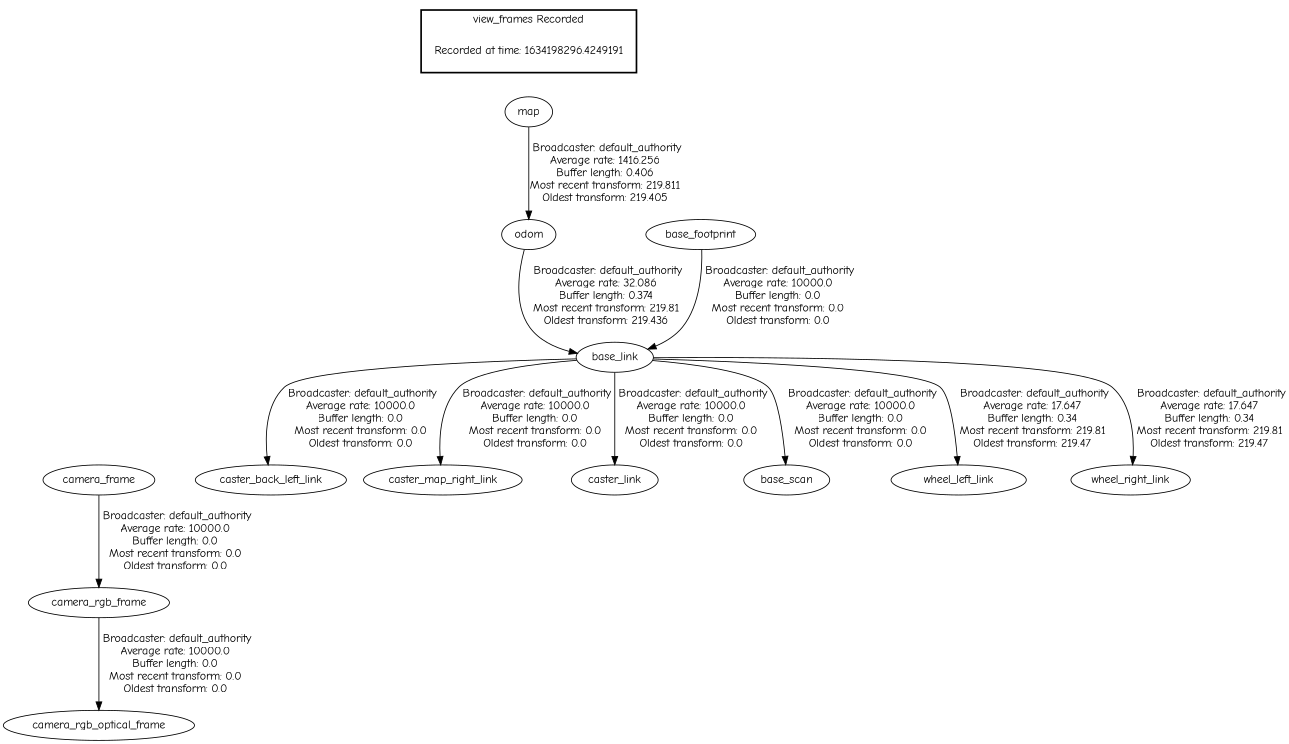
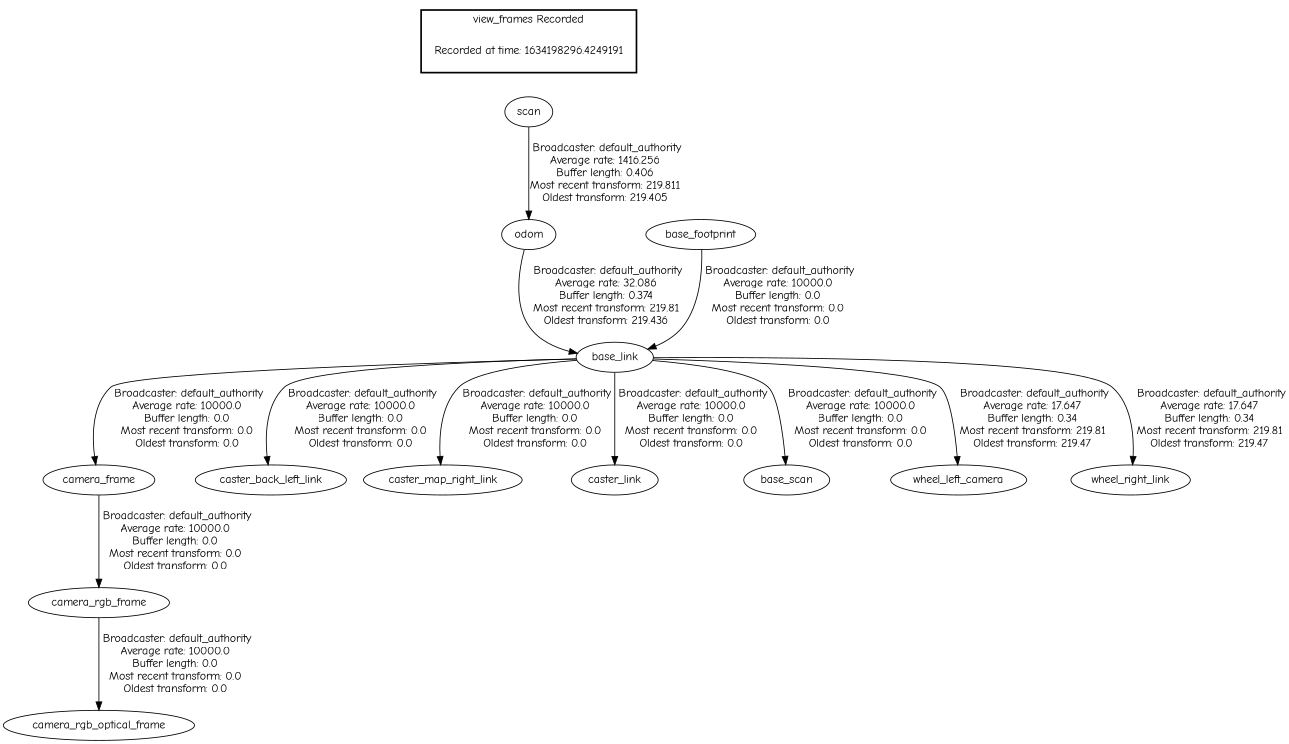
(529, 112) -> (529, 112)
none -> (306, 368)
(959, 480) -> (959, 480)
